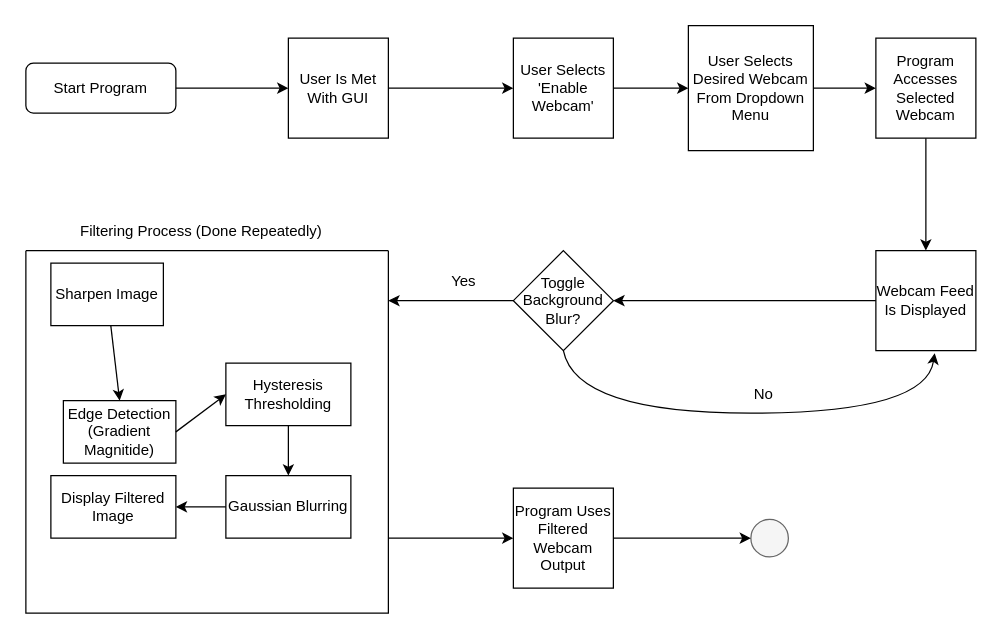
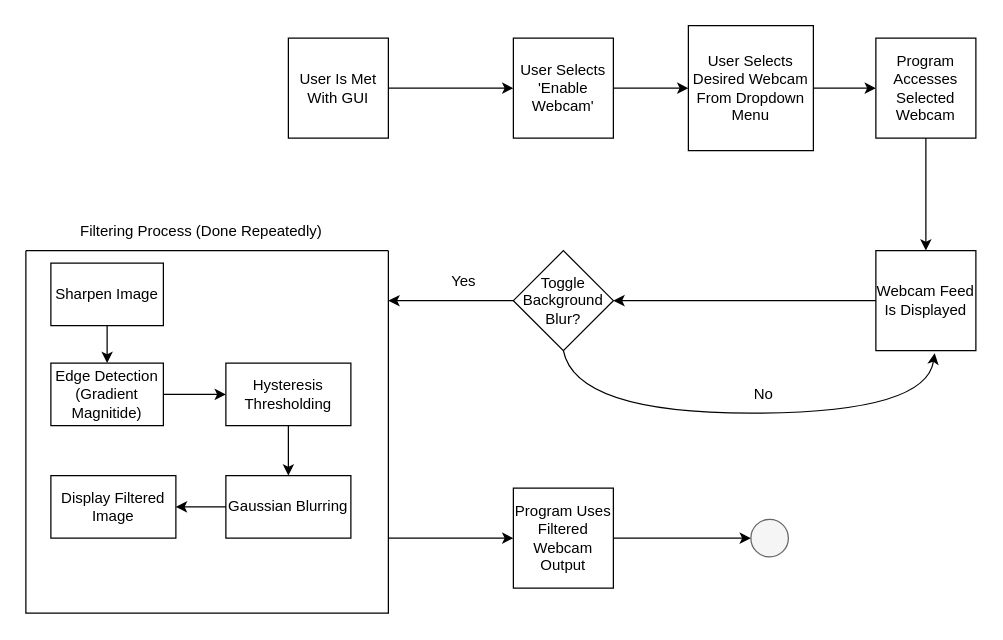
(101, 88) -> none
(228, 88) -> none
(119, 432) -> (107, 394)
